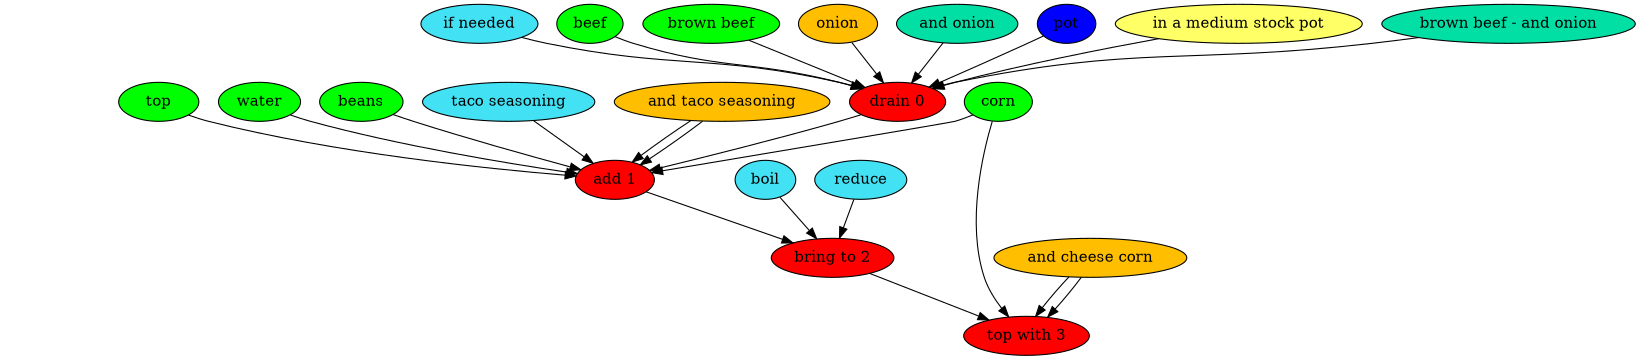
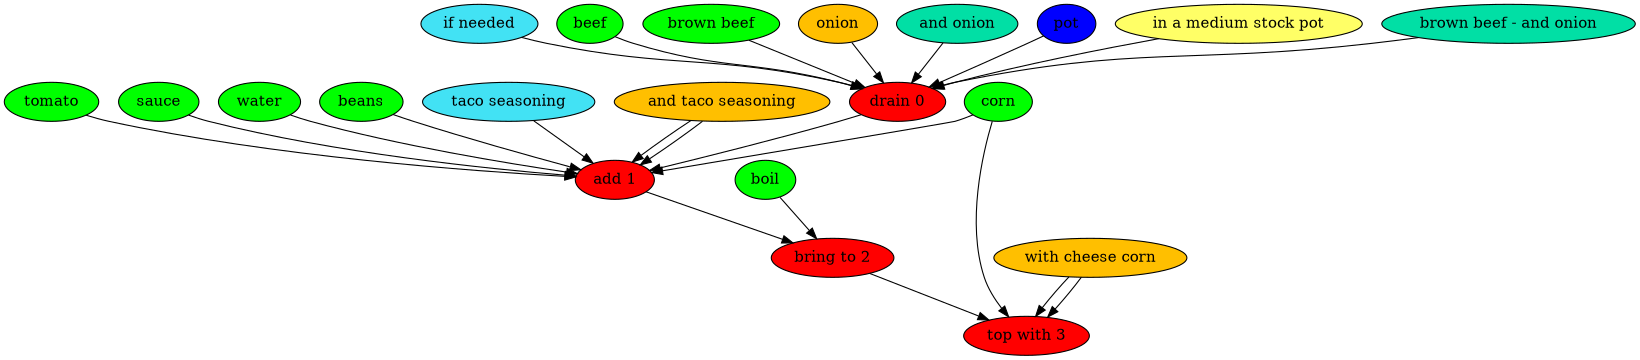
none -> (52, 102)
(159, 102) -> (159, 102)
(765, 180) -> (765, 180)
(861, 180) -> none
(1090, 258) -> (1090, 258)
